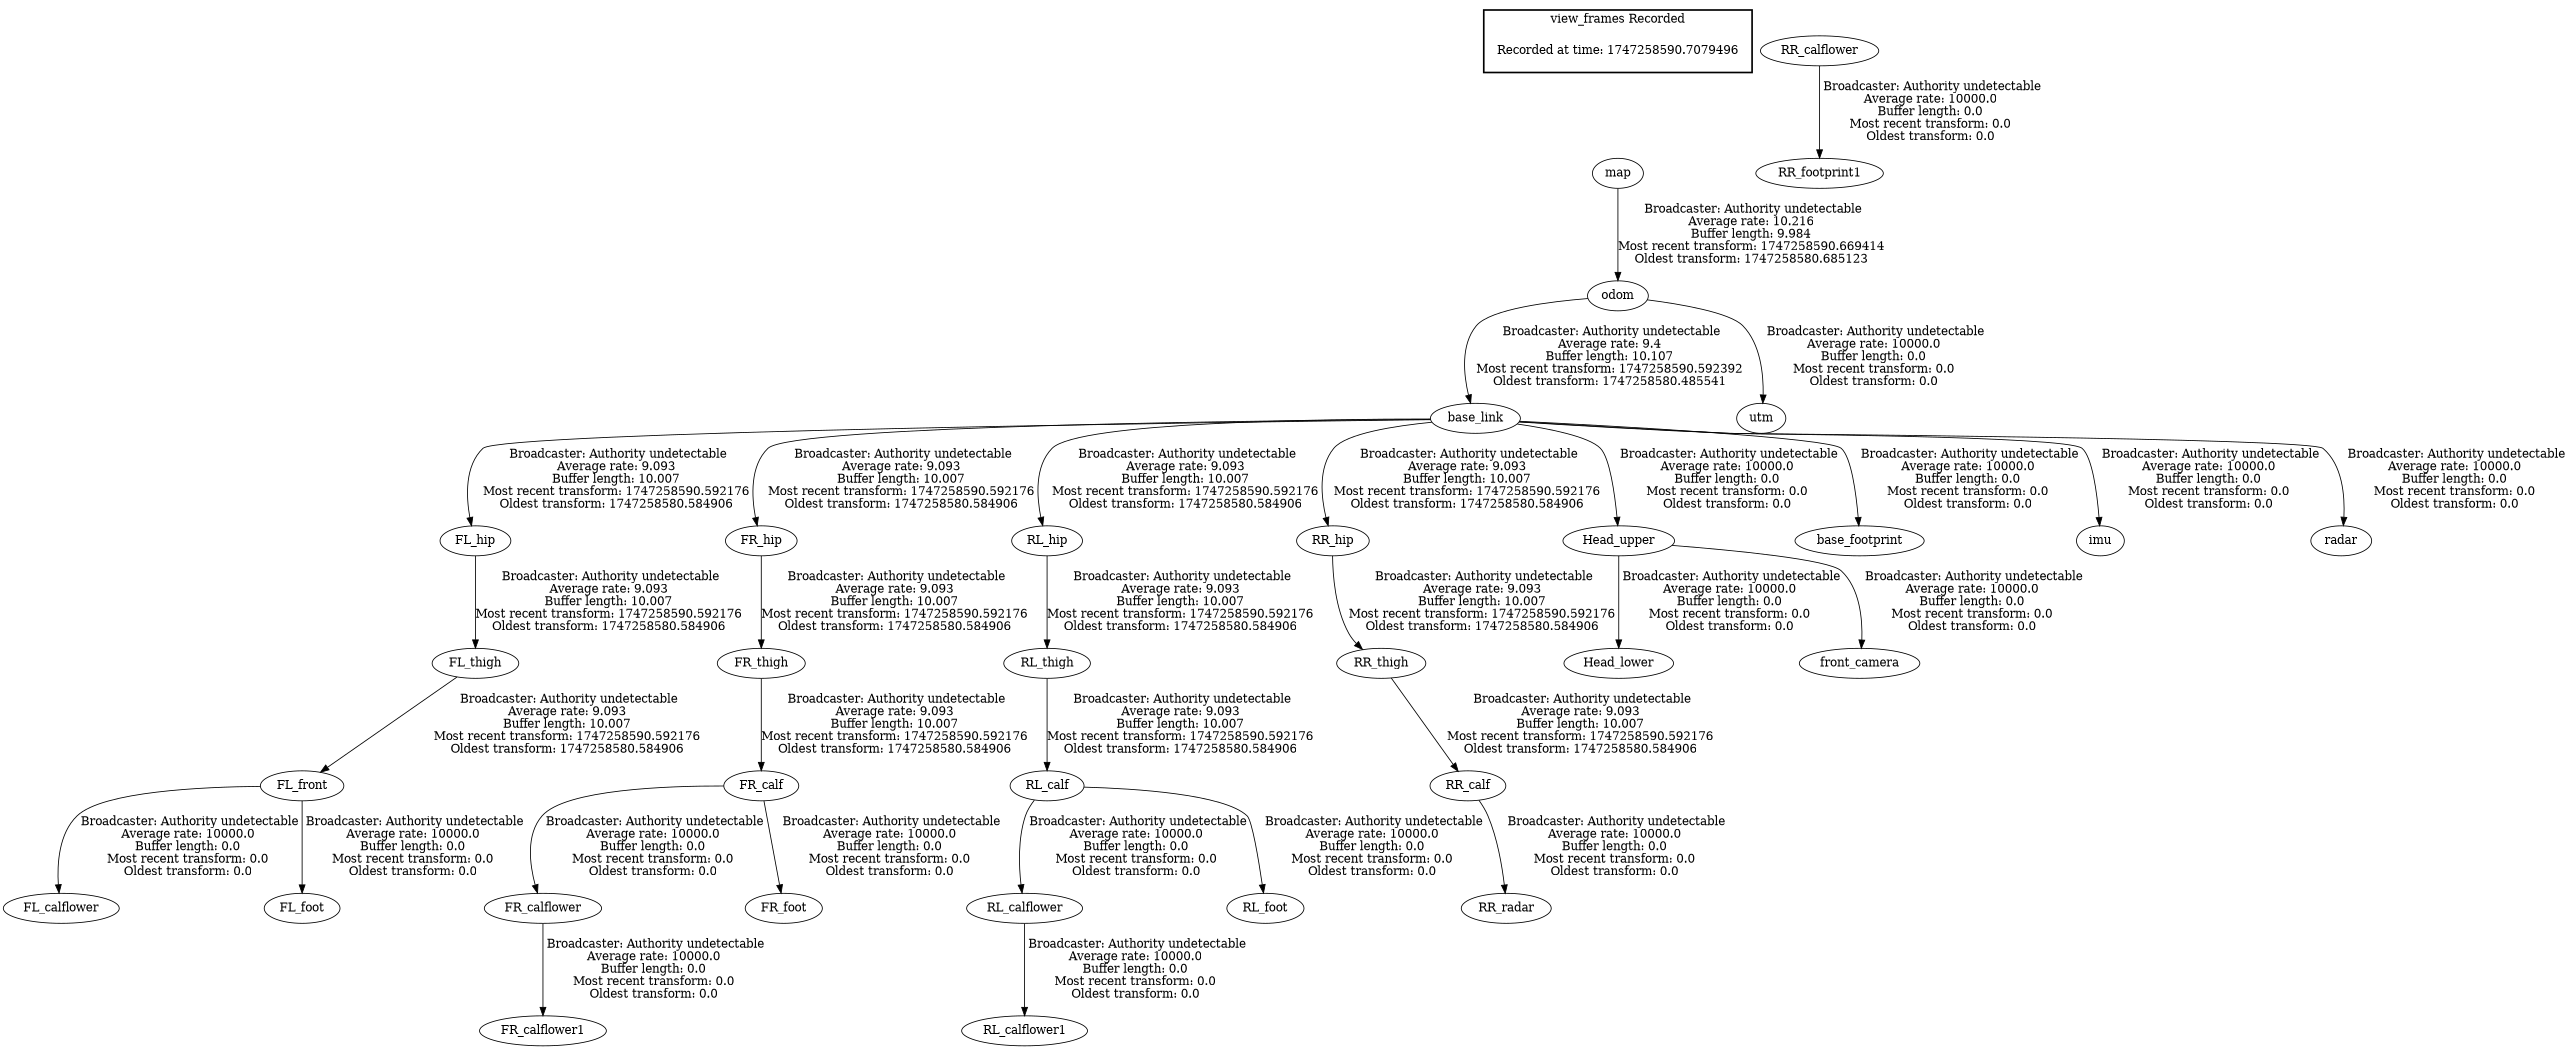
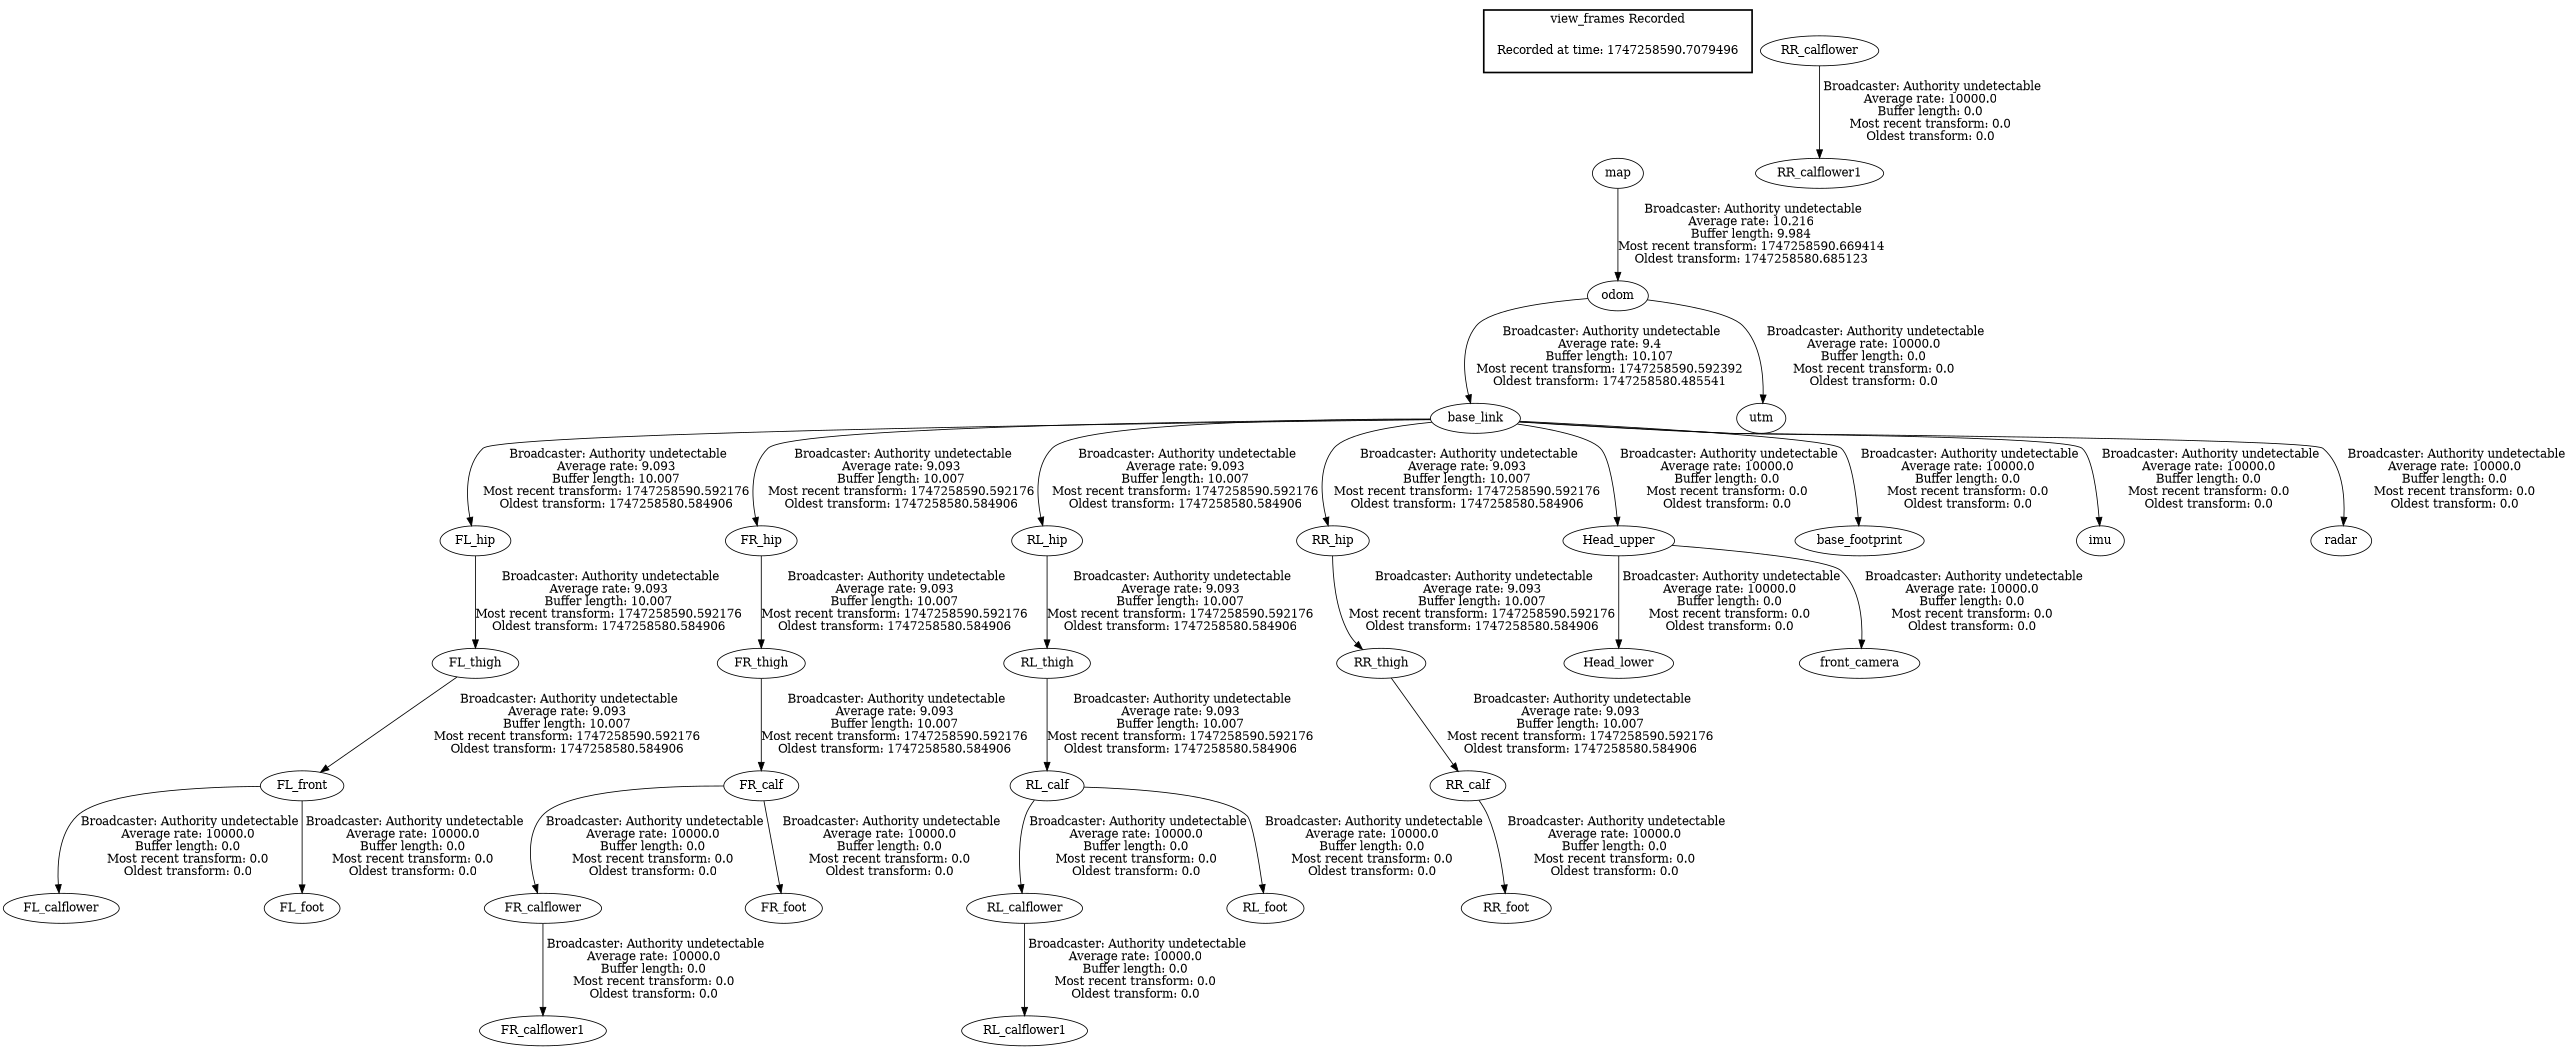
(1820, 173) -> (1820, 173)
(1506, 908) -> (1506, 908)
